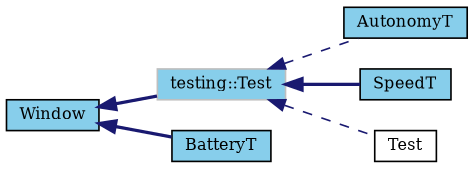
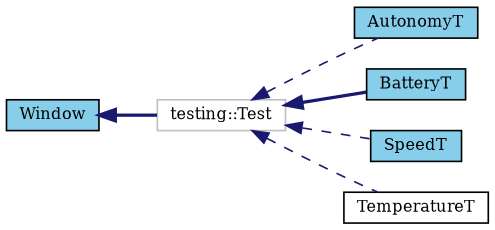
(221, 84) -> (221, 115)
(331, 84) -> (336, 133)
(144, 132) -> (334, 97)
(406, 146) -> (416, 208)
